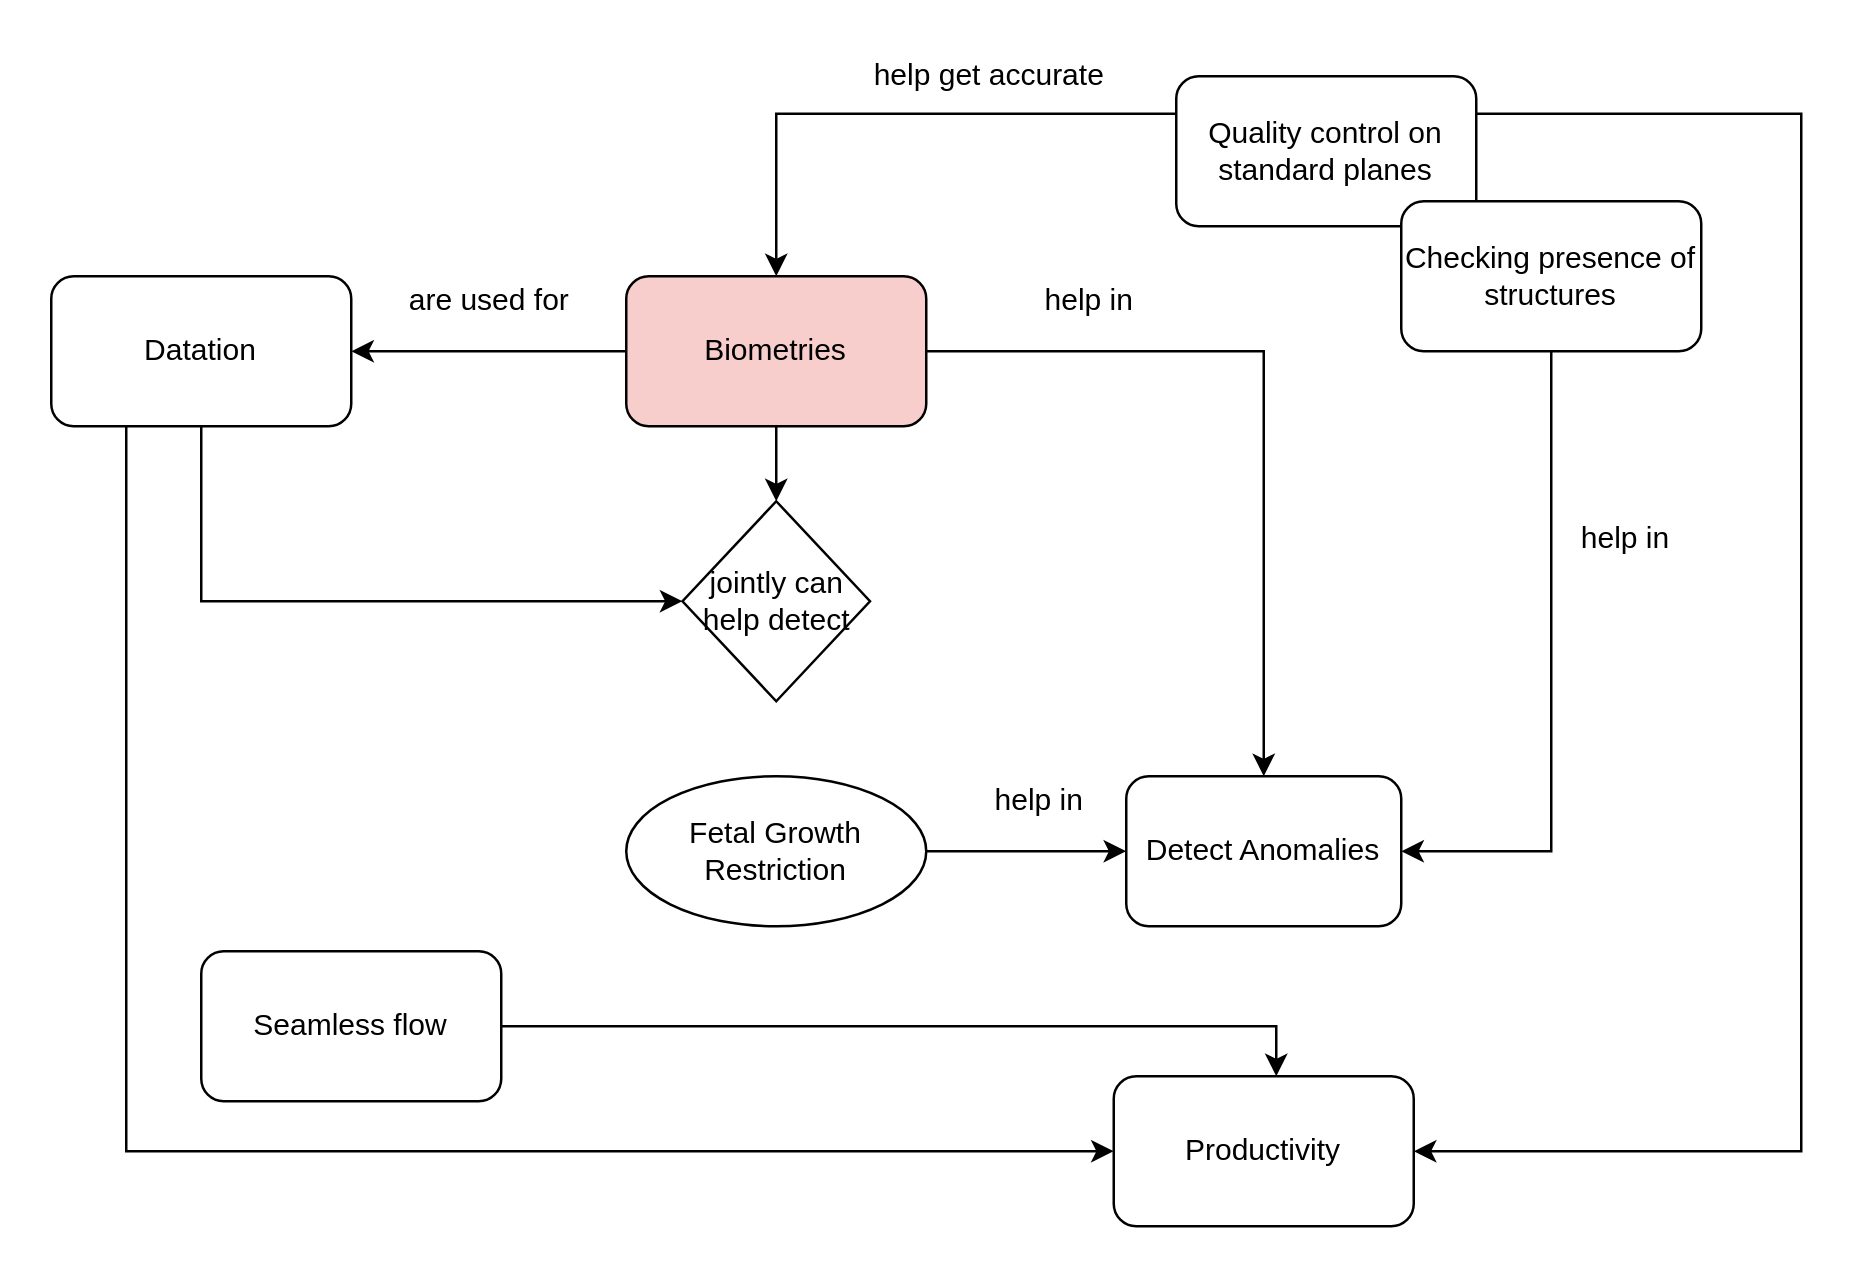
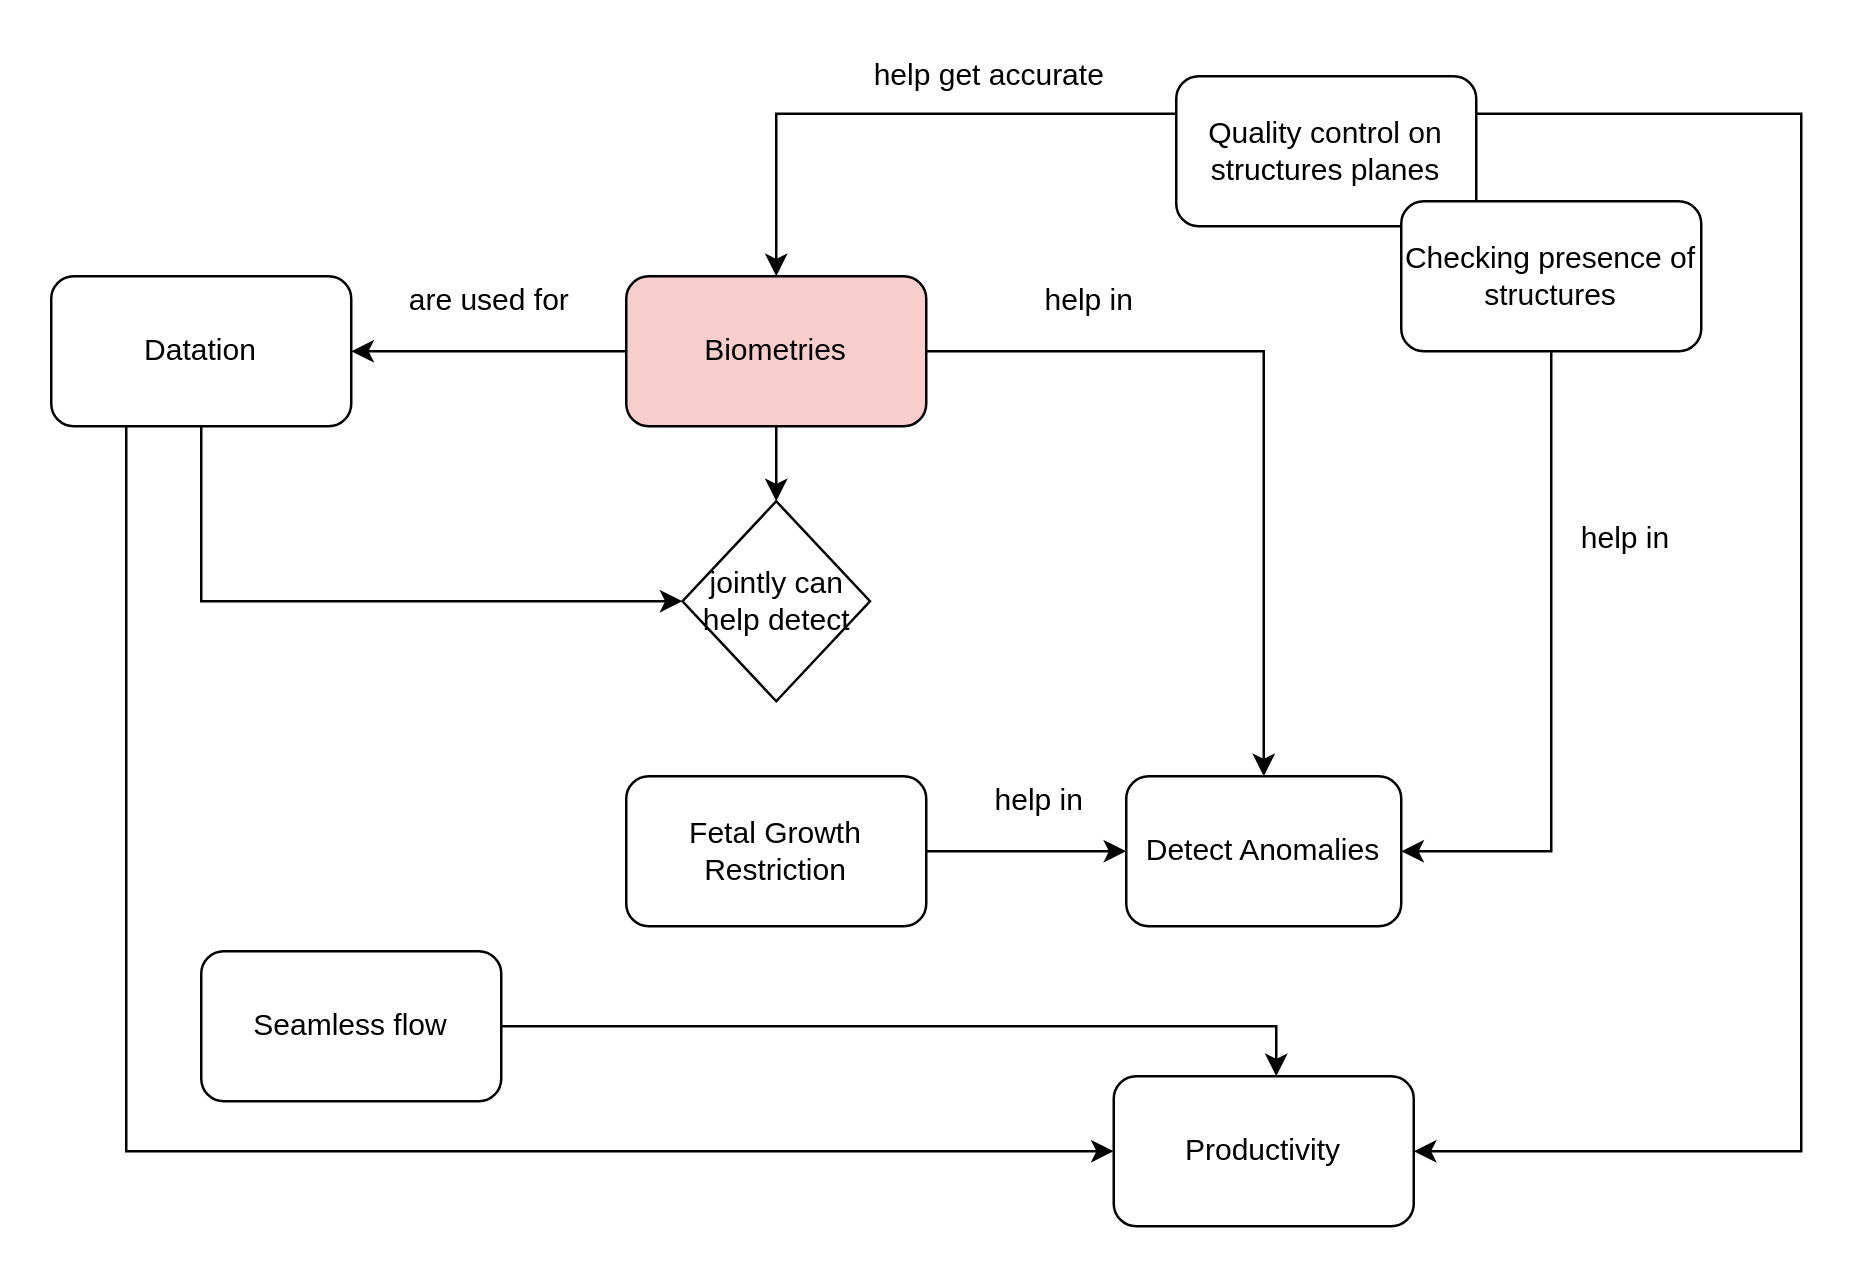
(1326, 151) -> (1326, 151)
(776, 851) -> (776, 851)
